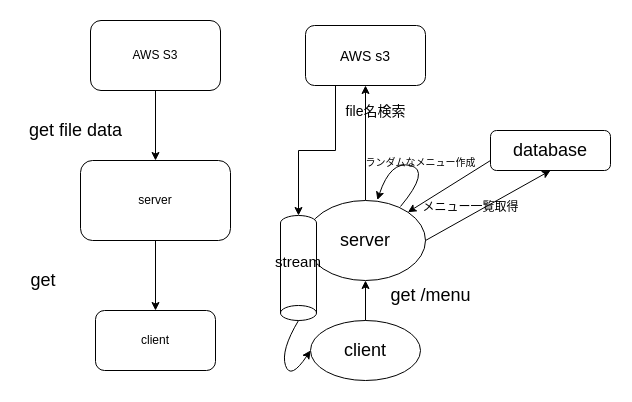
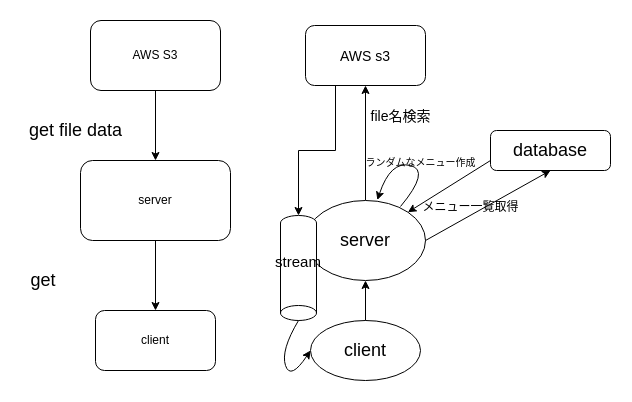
(376, 111) -> (401, 116)
(431, 296) -> none
